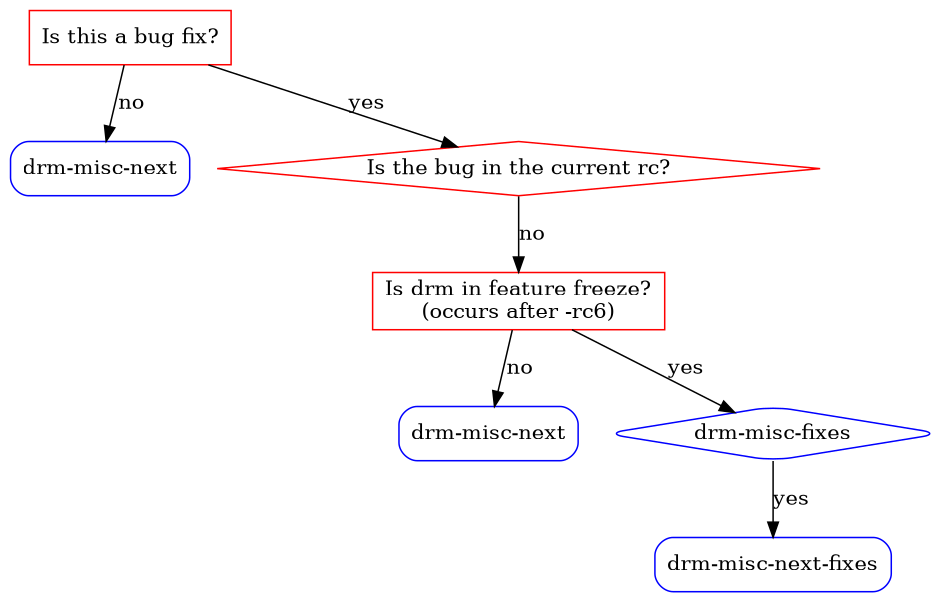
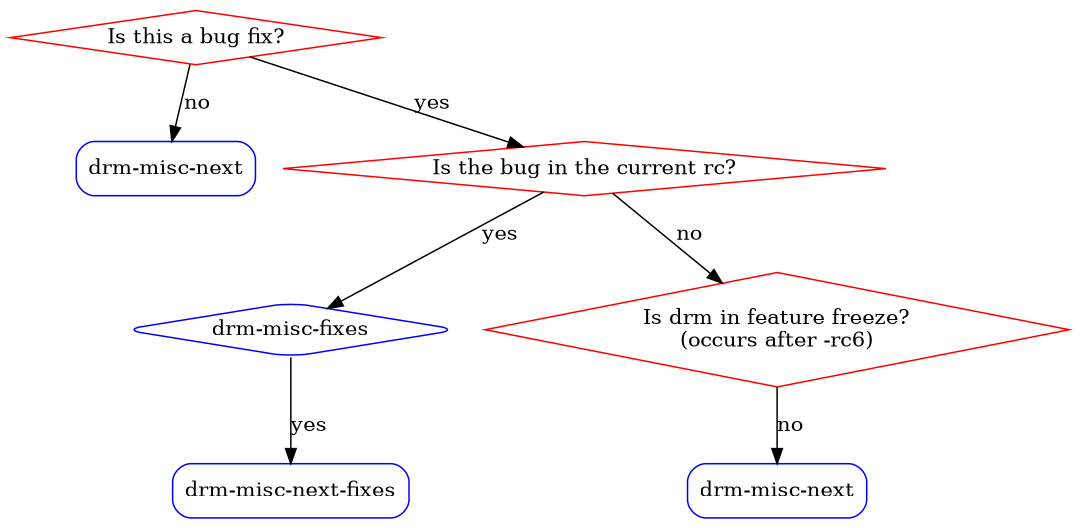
(130, 38) -> (196, 38)
(519, 301) -> (777, 330)
(647, 368) -> (442, 247)
